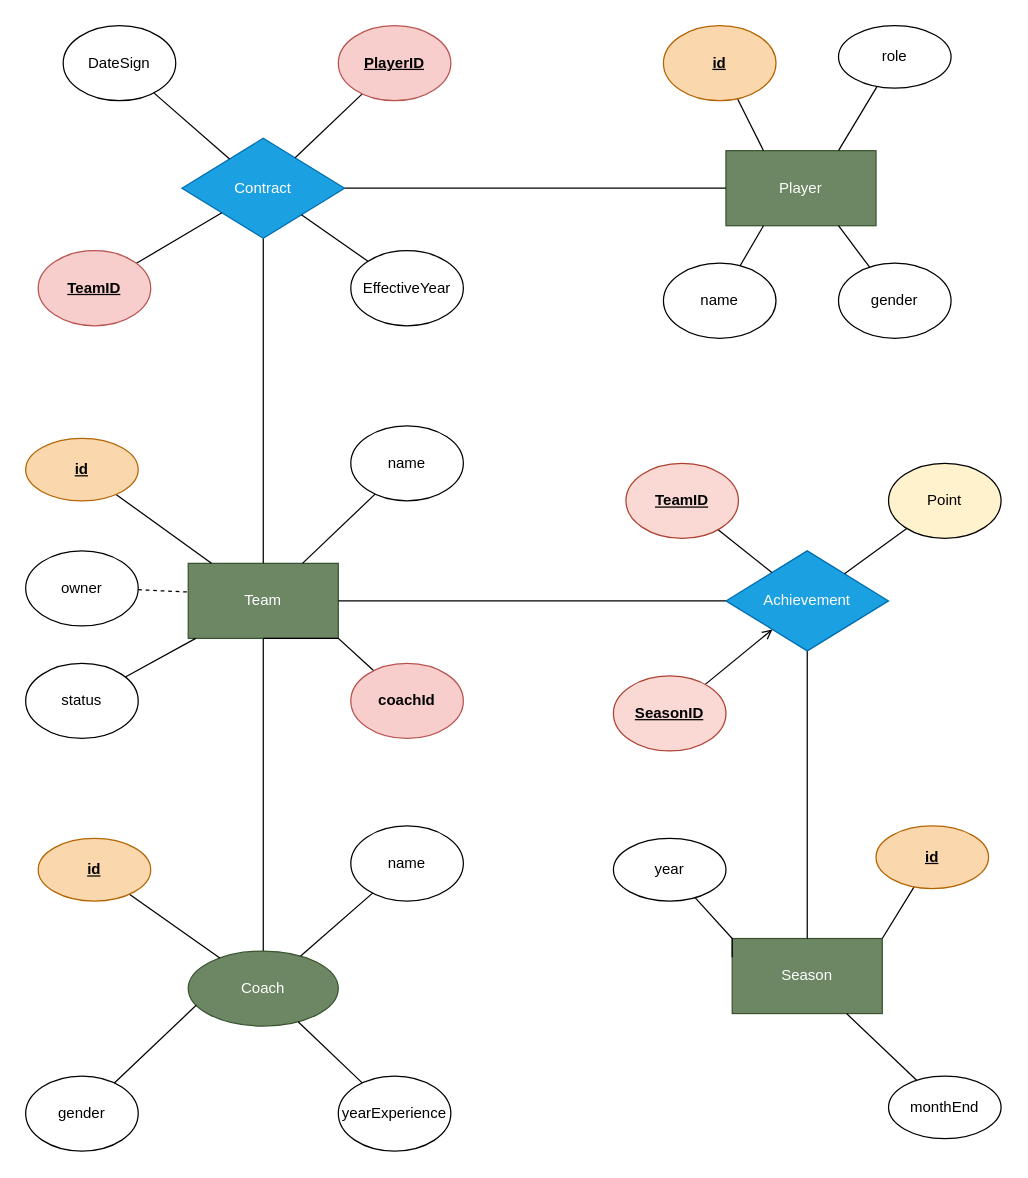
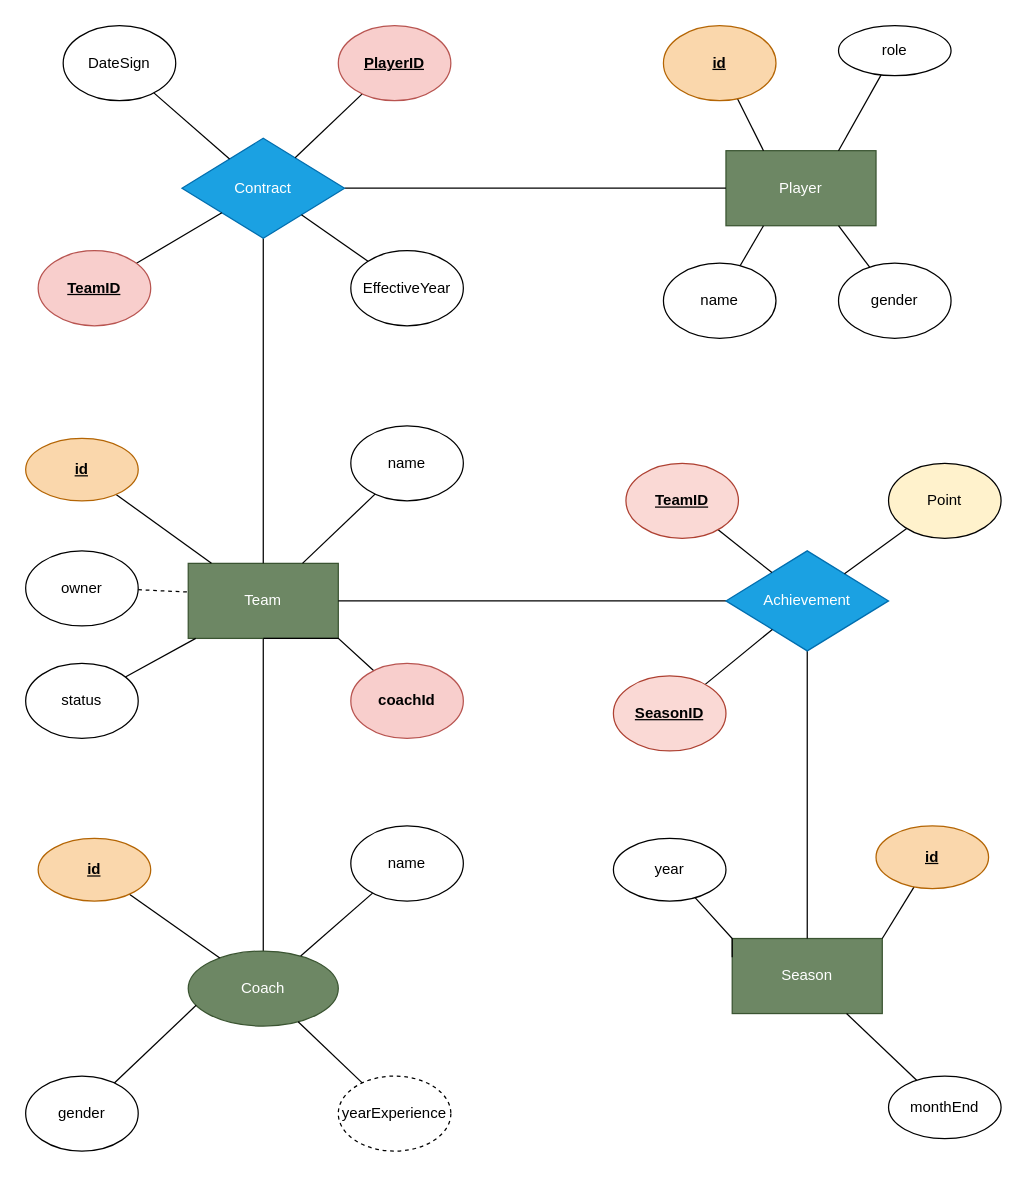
(894, 57) -> (894, 51)
(767, 633) -> (768, 632)
(394, 1113) -> (394, 1113)
